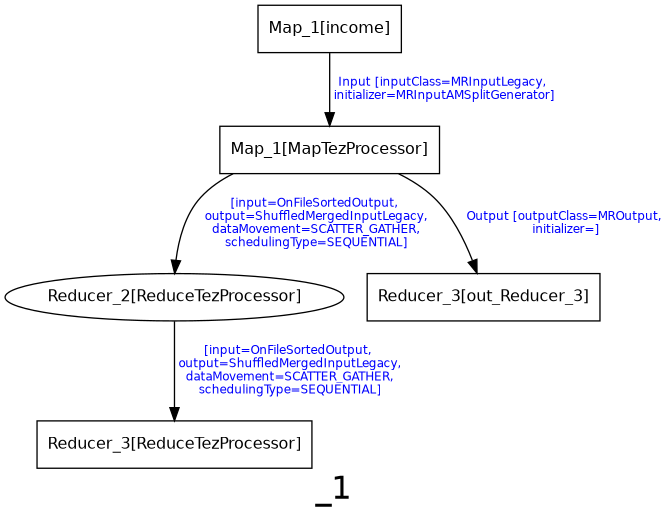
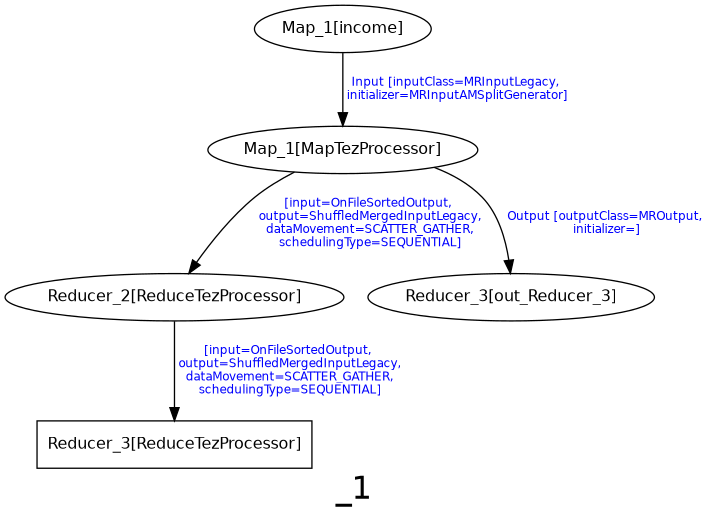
(330, 29) -> (343, 29)
(330, 150) -> (343, 150)
(484, 297) -> (511, 297)
